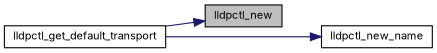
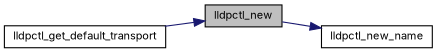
(238, 37) -> (296, 24)
